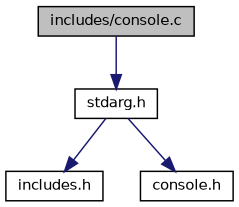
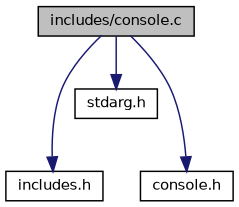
(90, 139) -> (62, 90)
(147, 139) -> (171, 90)
